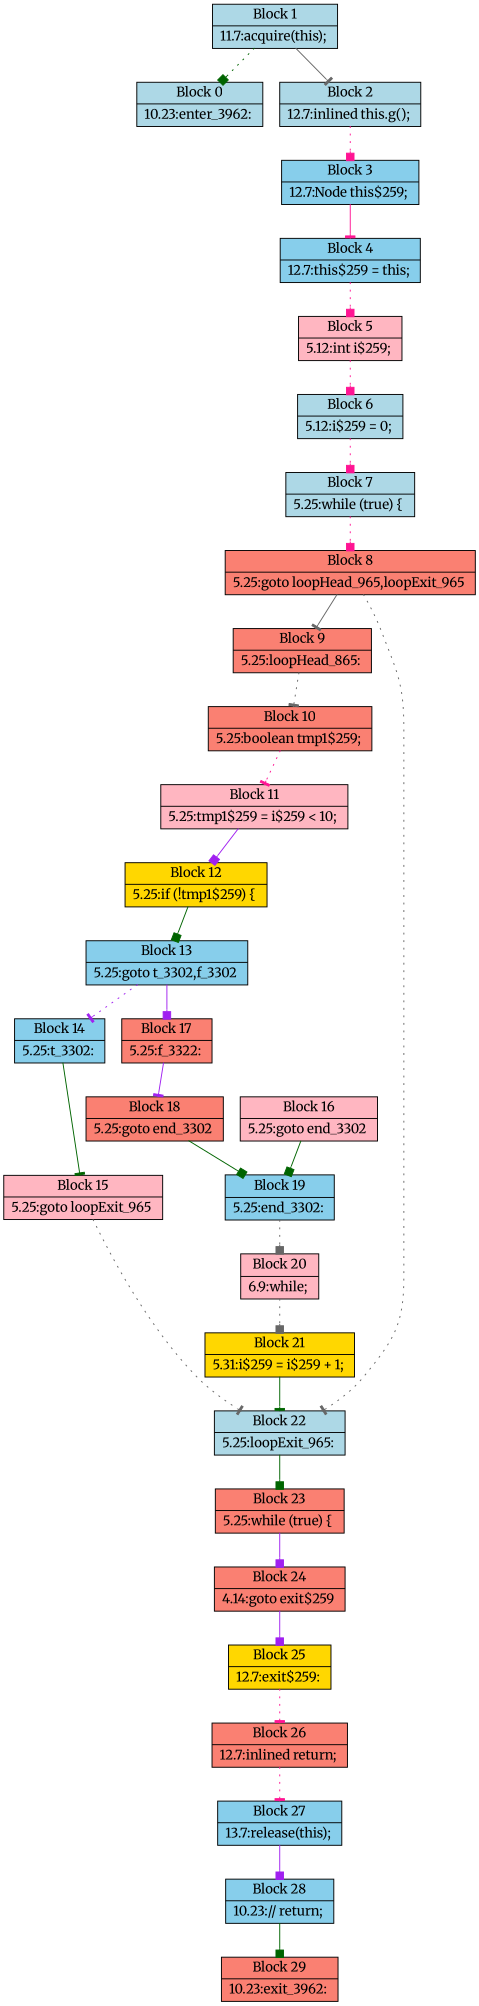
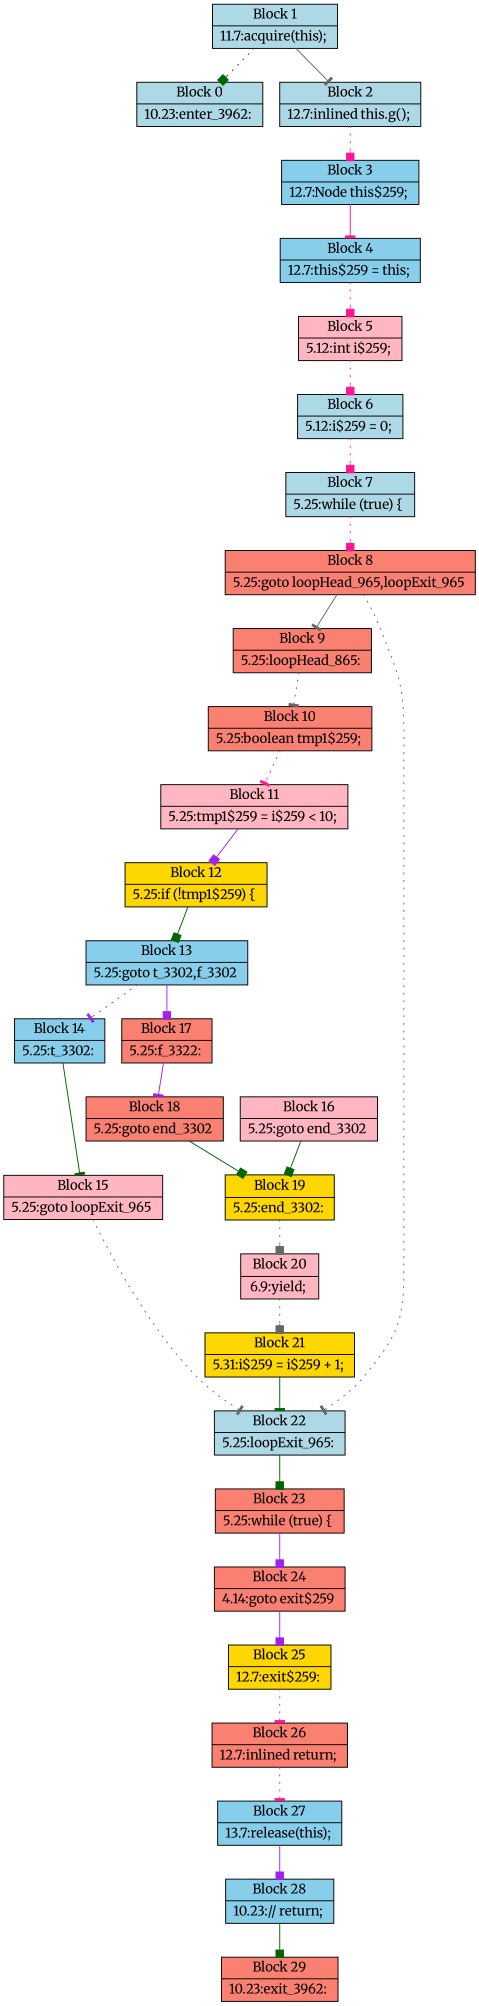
(280, 1197) -> (280, 1197)
(280, 1287) -> (280, 1287)
